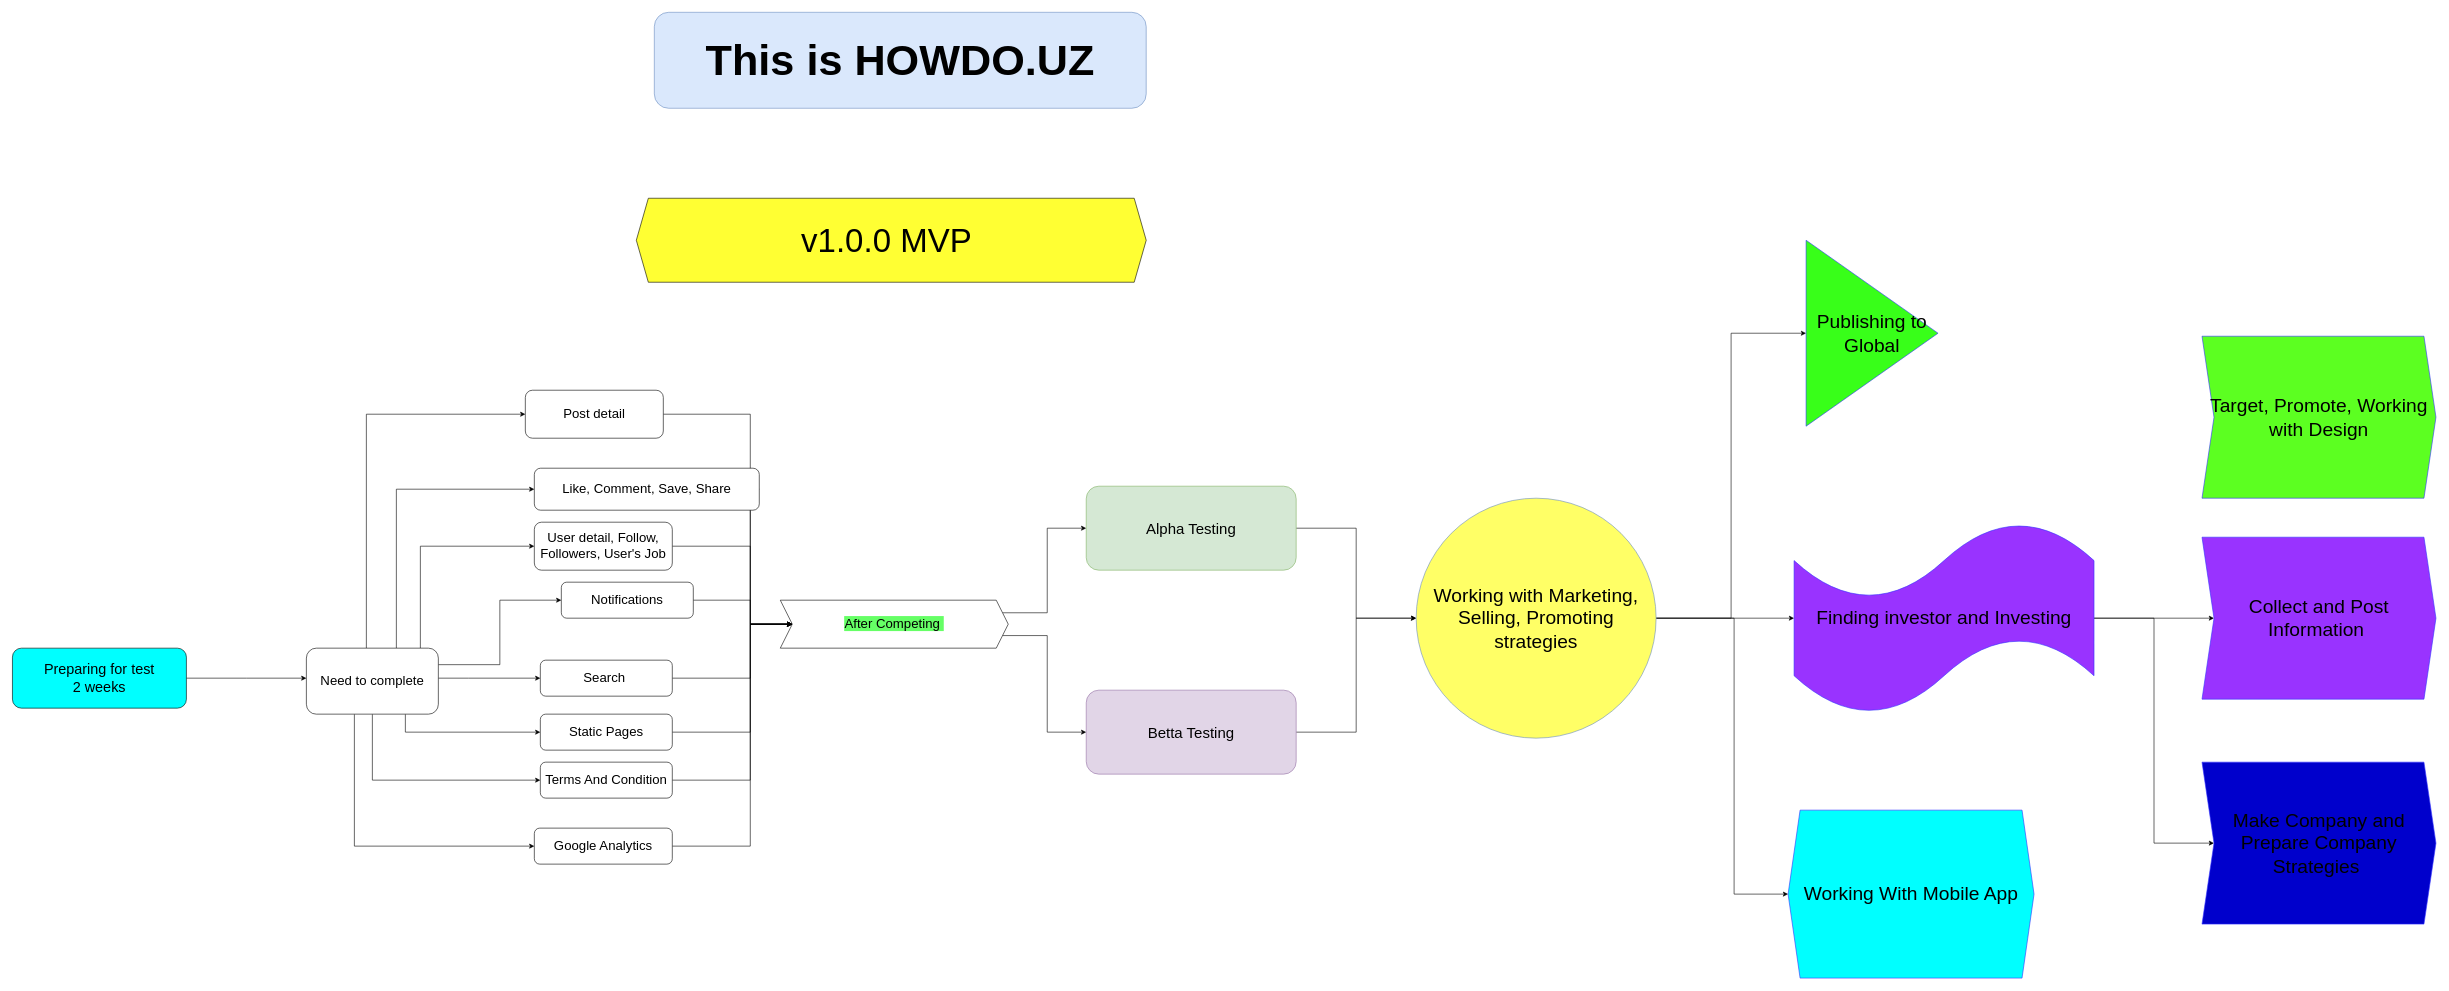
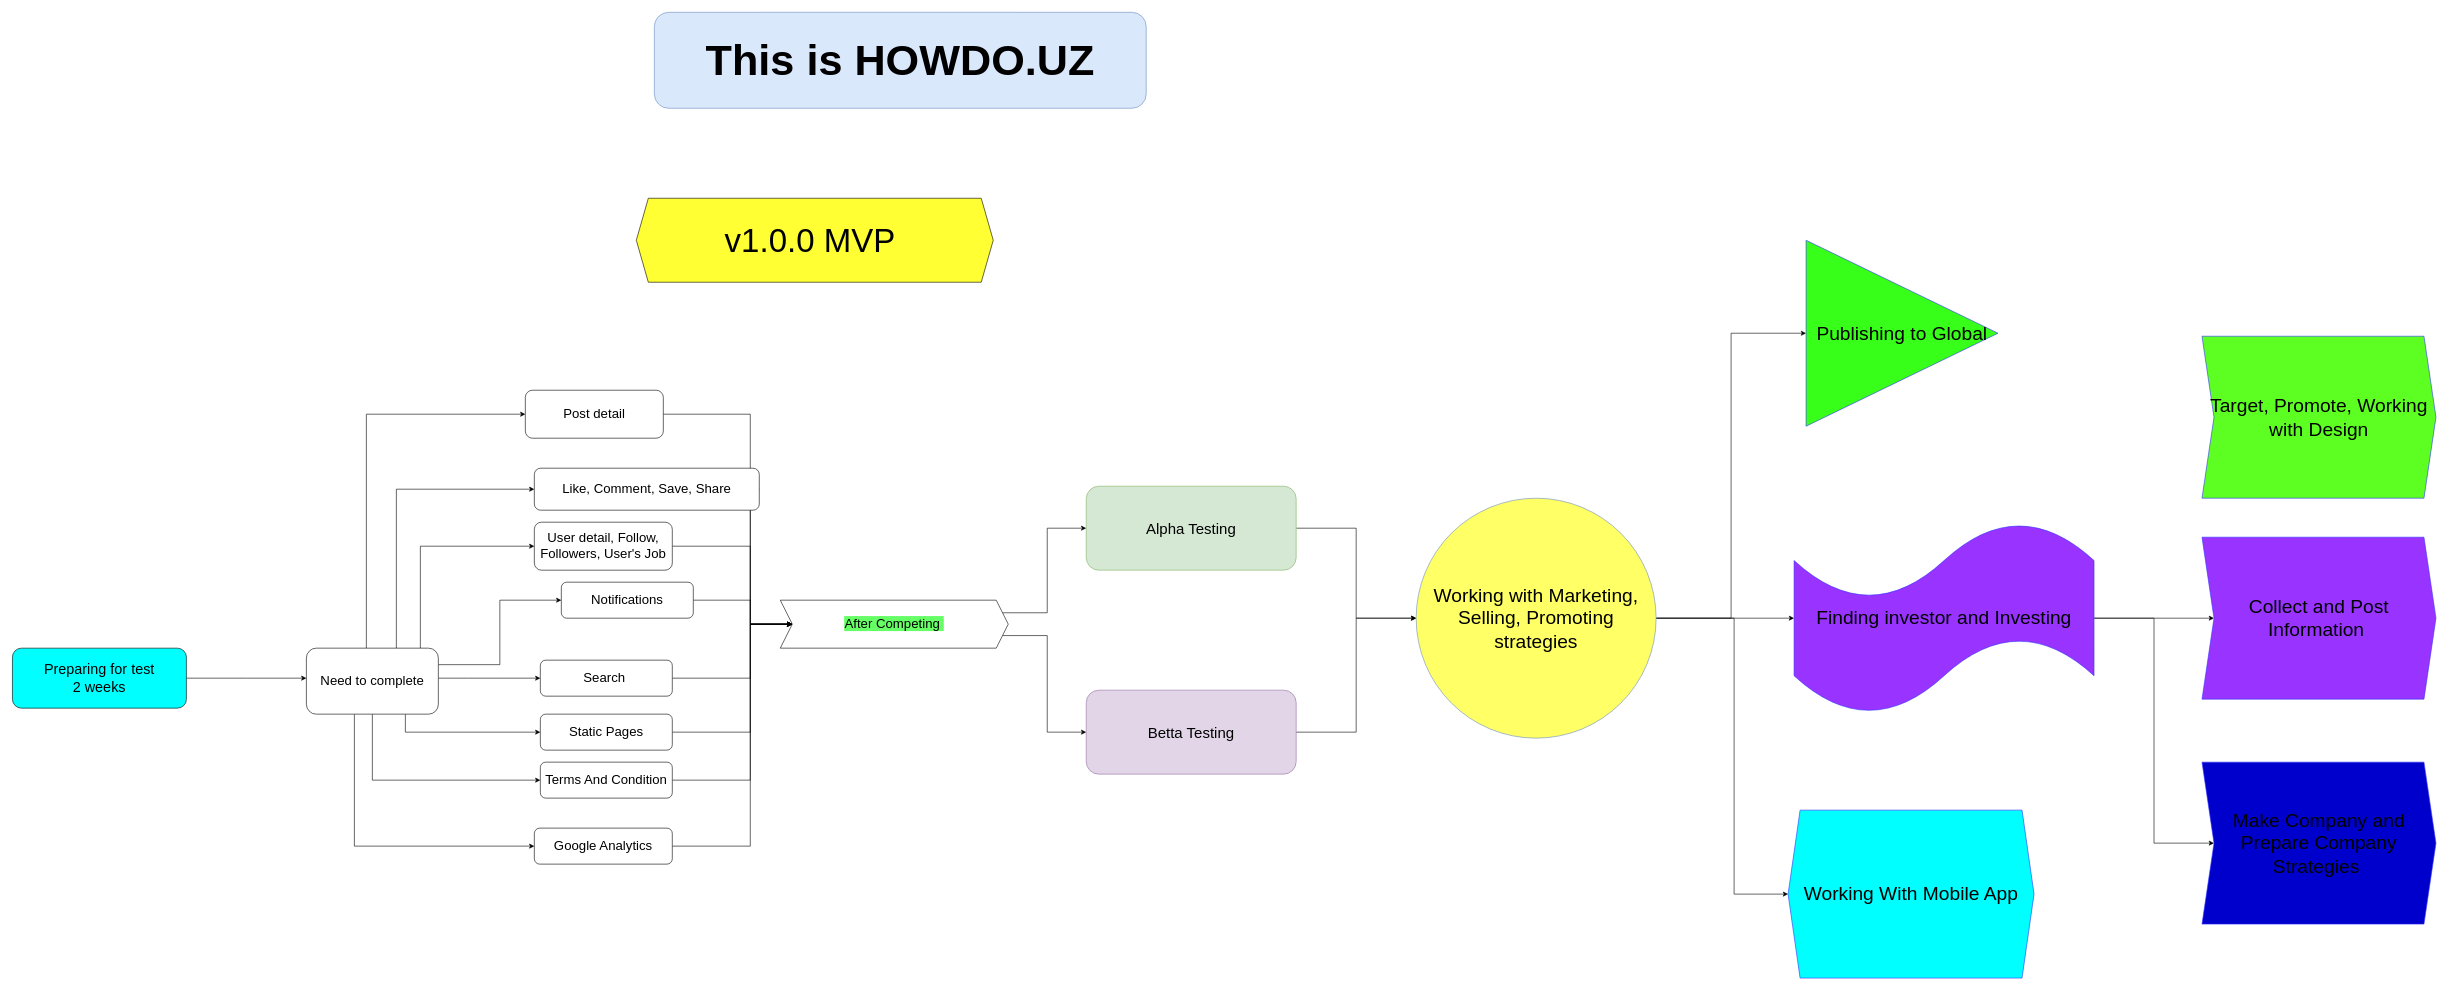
(891, 240) -> (815, 240)
(1872, 333) -> (1902, 333)
